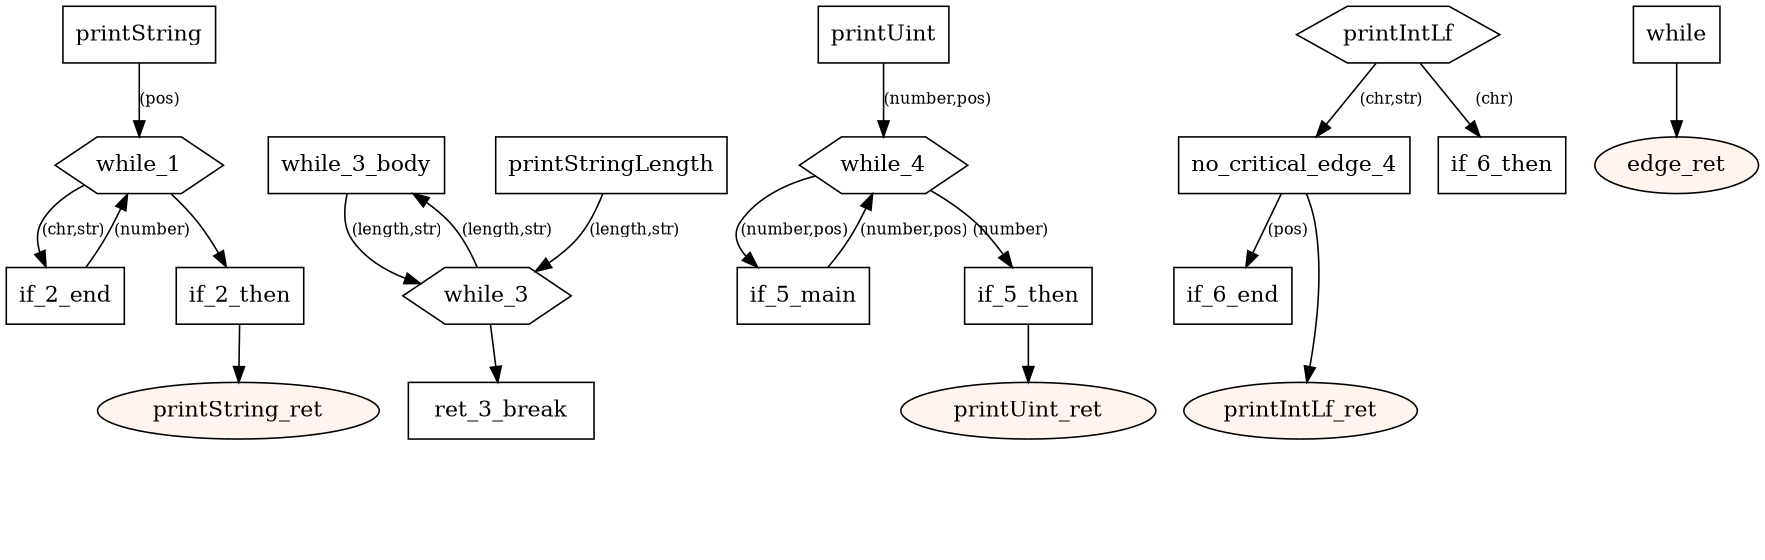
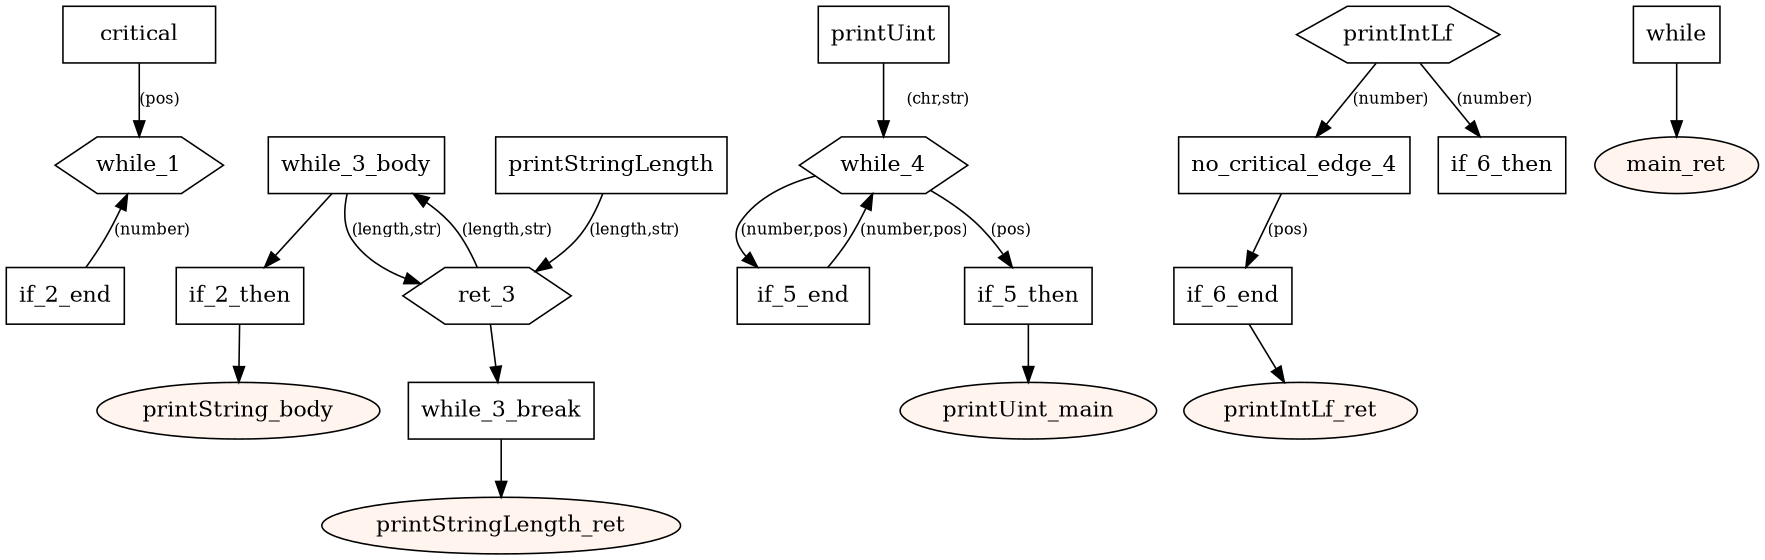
(139, 35) -> (139, 35)
(938, 100) -> (938, 100)
(1391, 100) -> (1391, 100)
(1495, 100) -> (1495, 100)
(1677, 165) -> (1677, 165)
(49, 211) -> none
(197, 222) -> (304, 225)
(1011, 231) -> (1011, 231)
(1319, 280) -> (1263, 347)
(487, 296) -> (487, 296)
(803, 296) -> (803, 296)
(238, 411) -> (238, 411)
(501, 411) -> (501, 411)
(1028, 411) -> (1028, 411)
none -> (501, 526)
